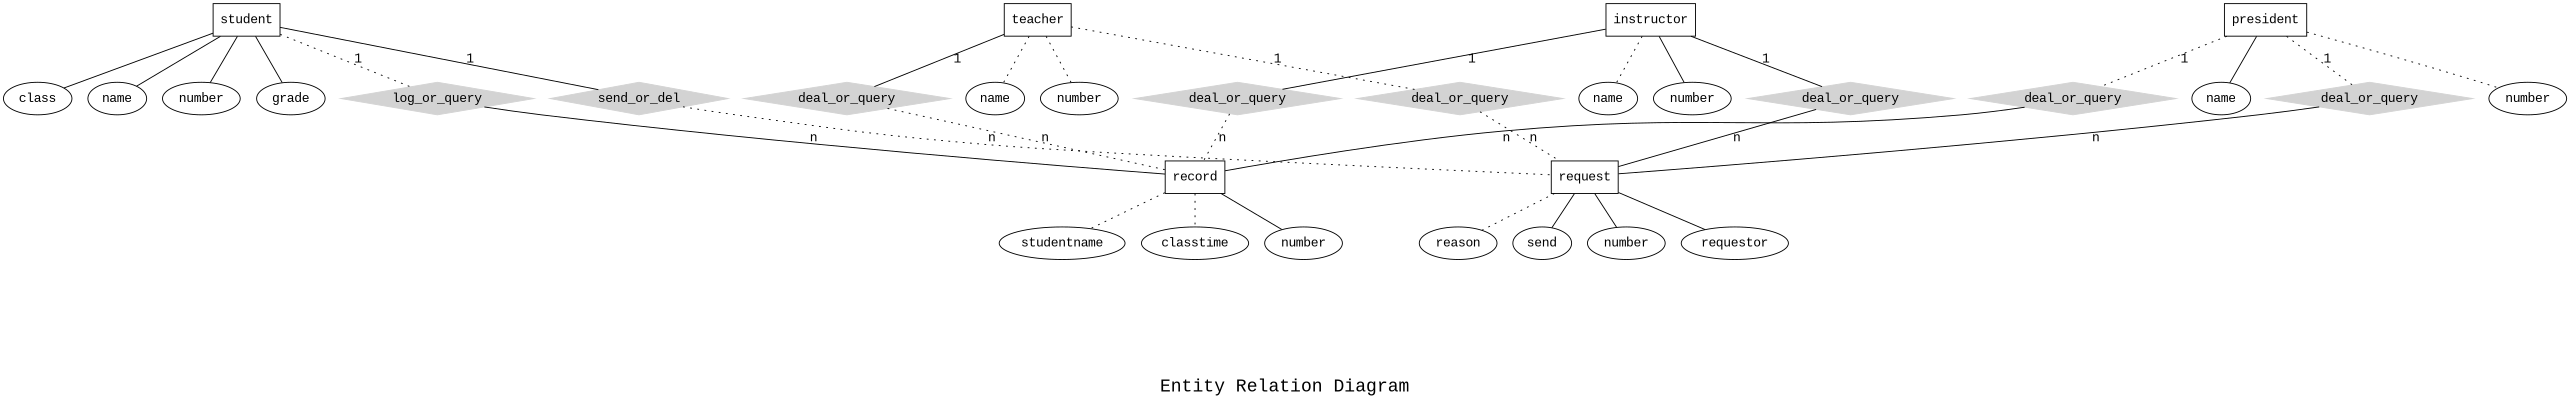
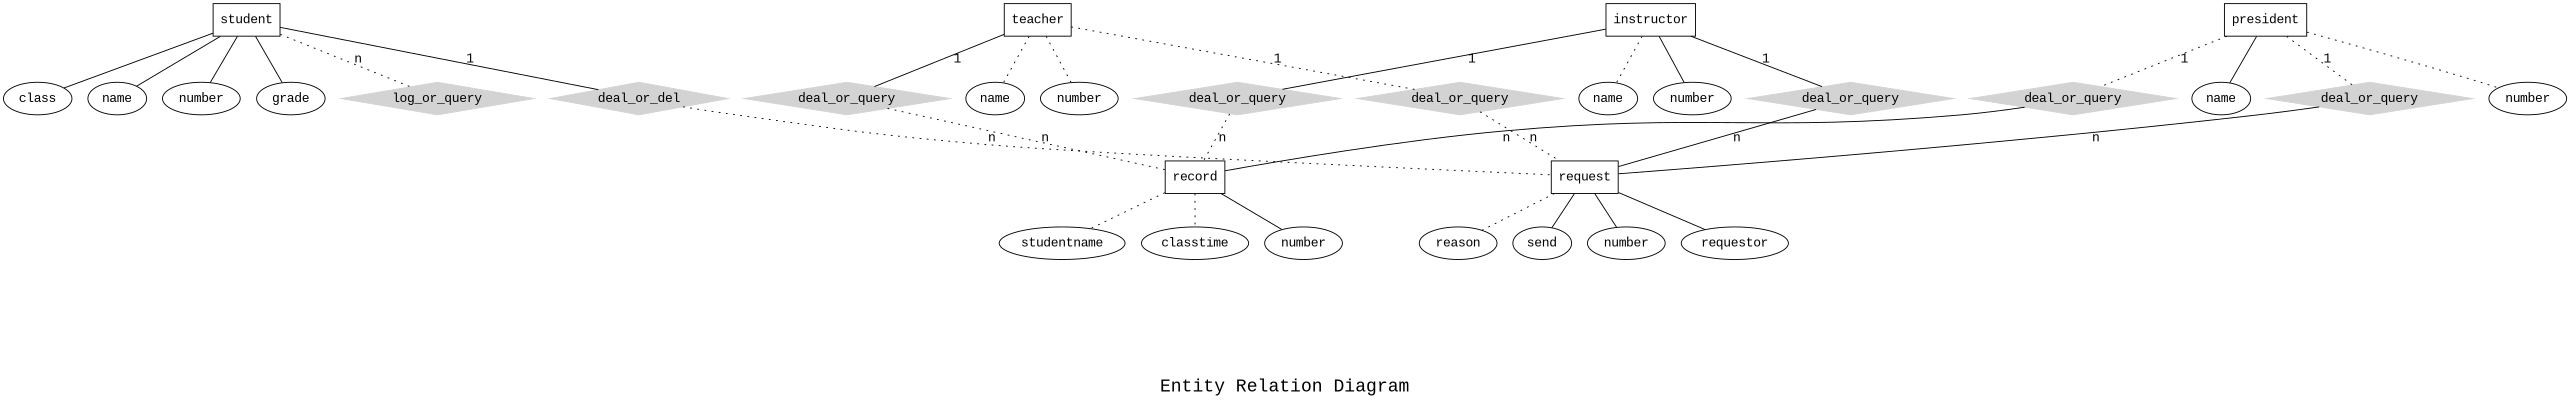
(358, 59) -> (358, 59)
(639, 99) -> (639, 99)
(824, 145) -> none
